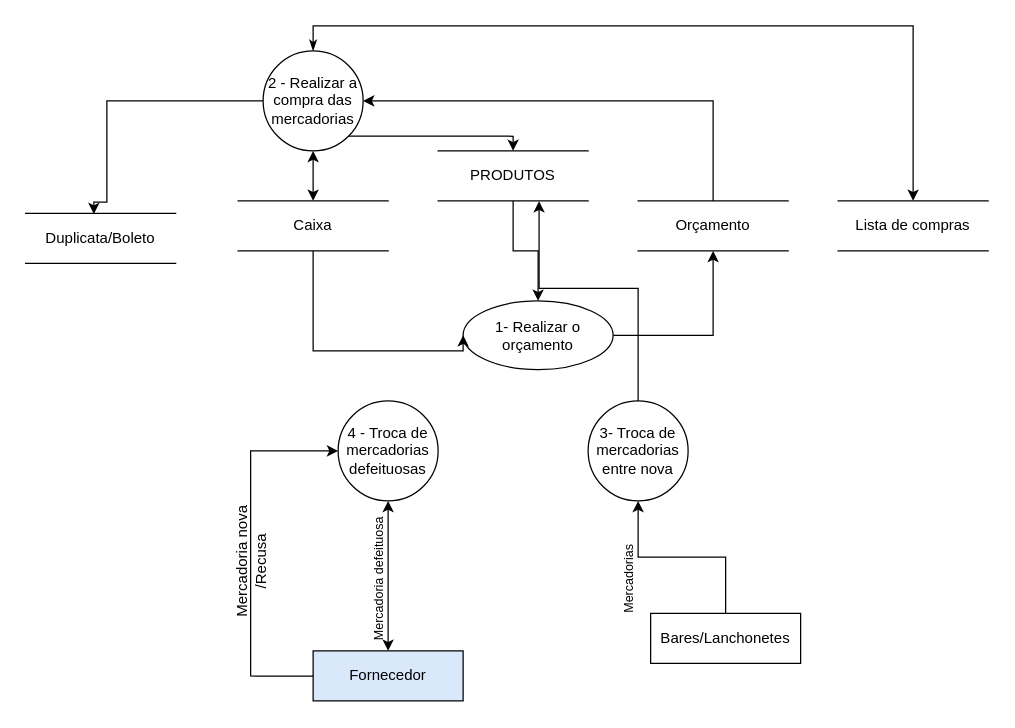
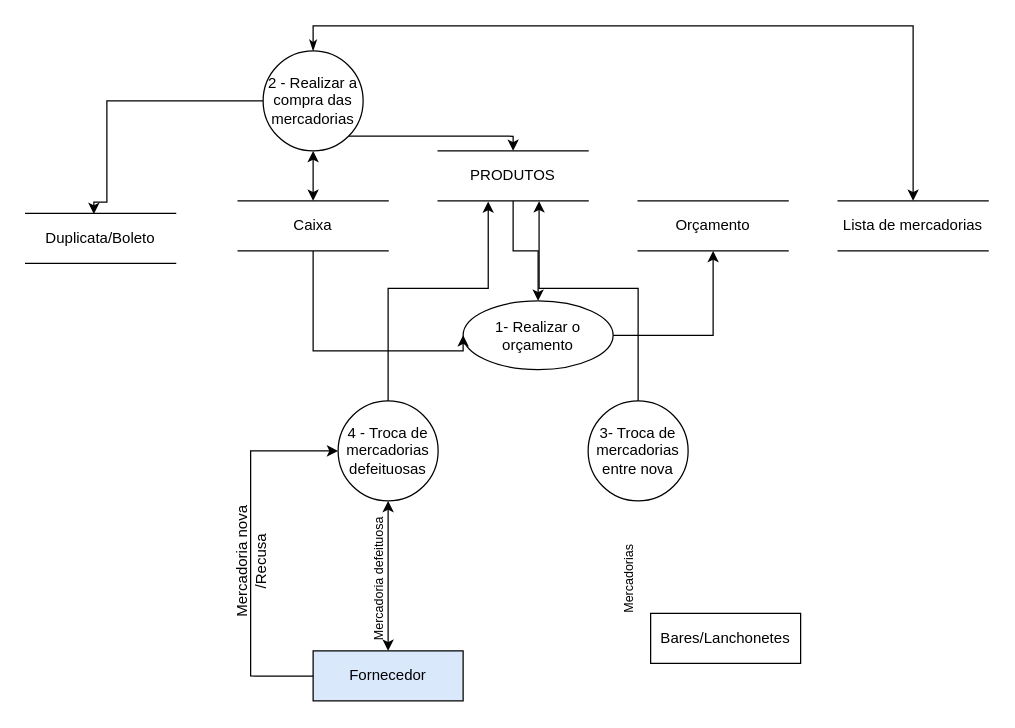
(591, 101) -> none
(913, 226) -> (913, 226)
none -> (421, 288)
(686, 557) -> none
